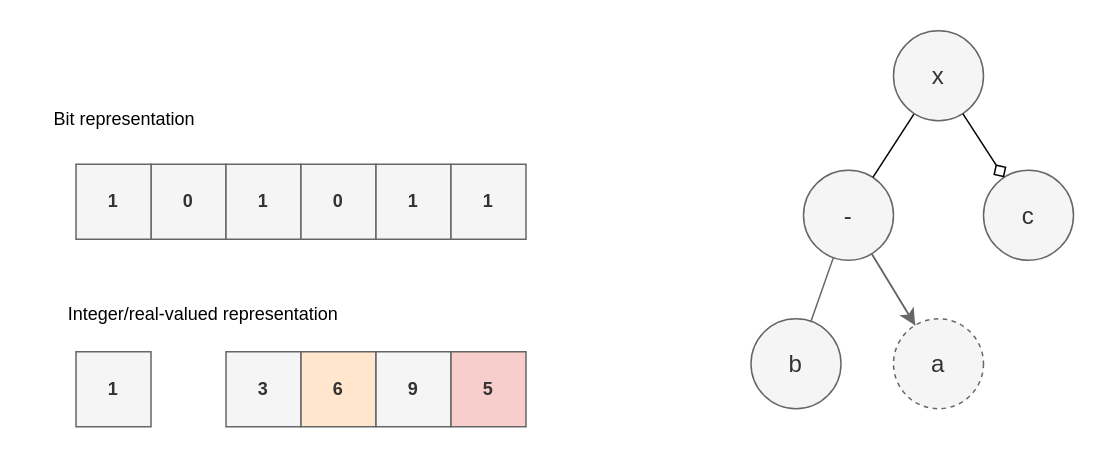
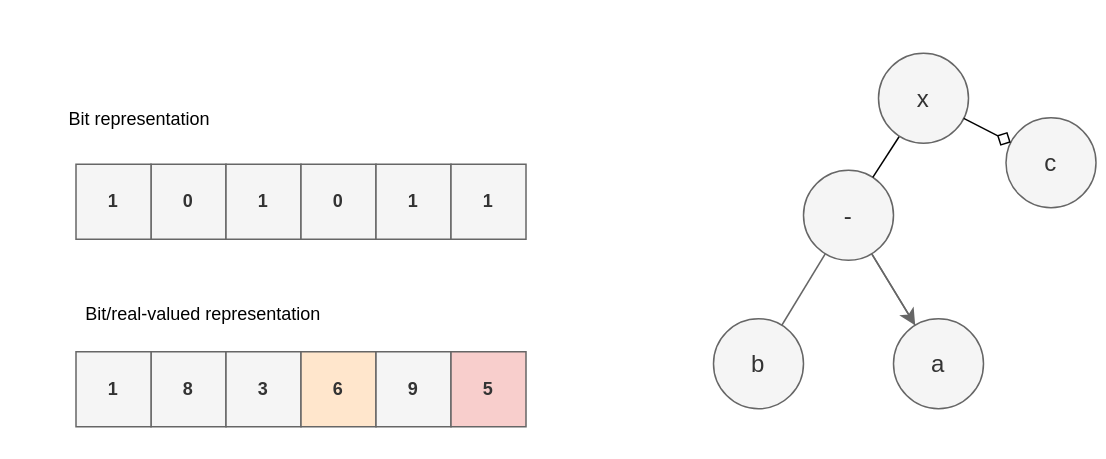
(938, 76) -> (923, 98)
(125, 119) -> (140, 119)
(1028, 215) -> (1051, 163)
(203, 314) -> (203, 314)
(796, 364) -> (758, 364)
(938, 364) -> (938, 364)
none -> (188, 389)
